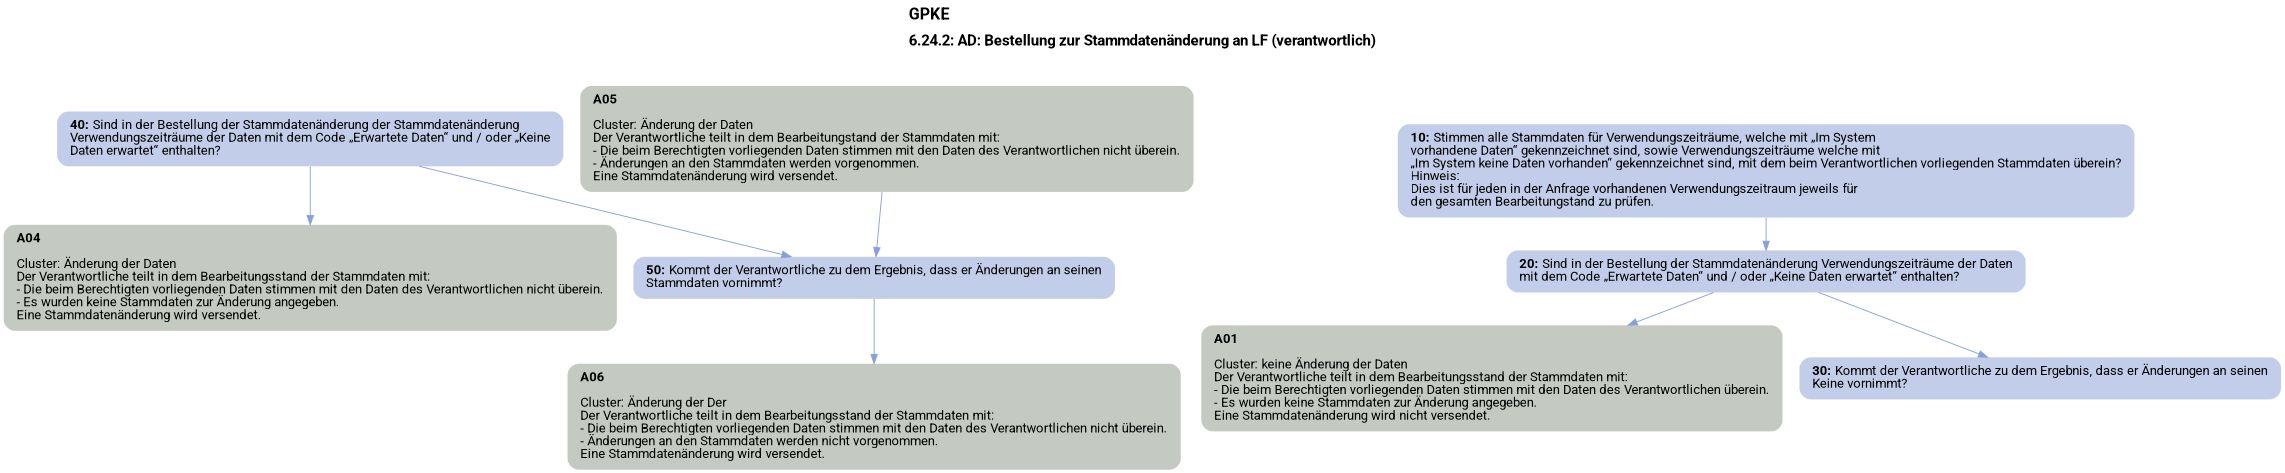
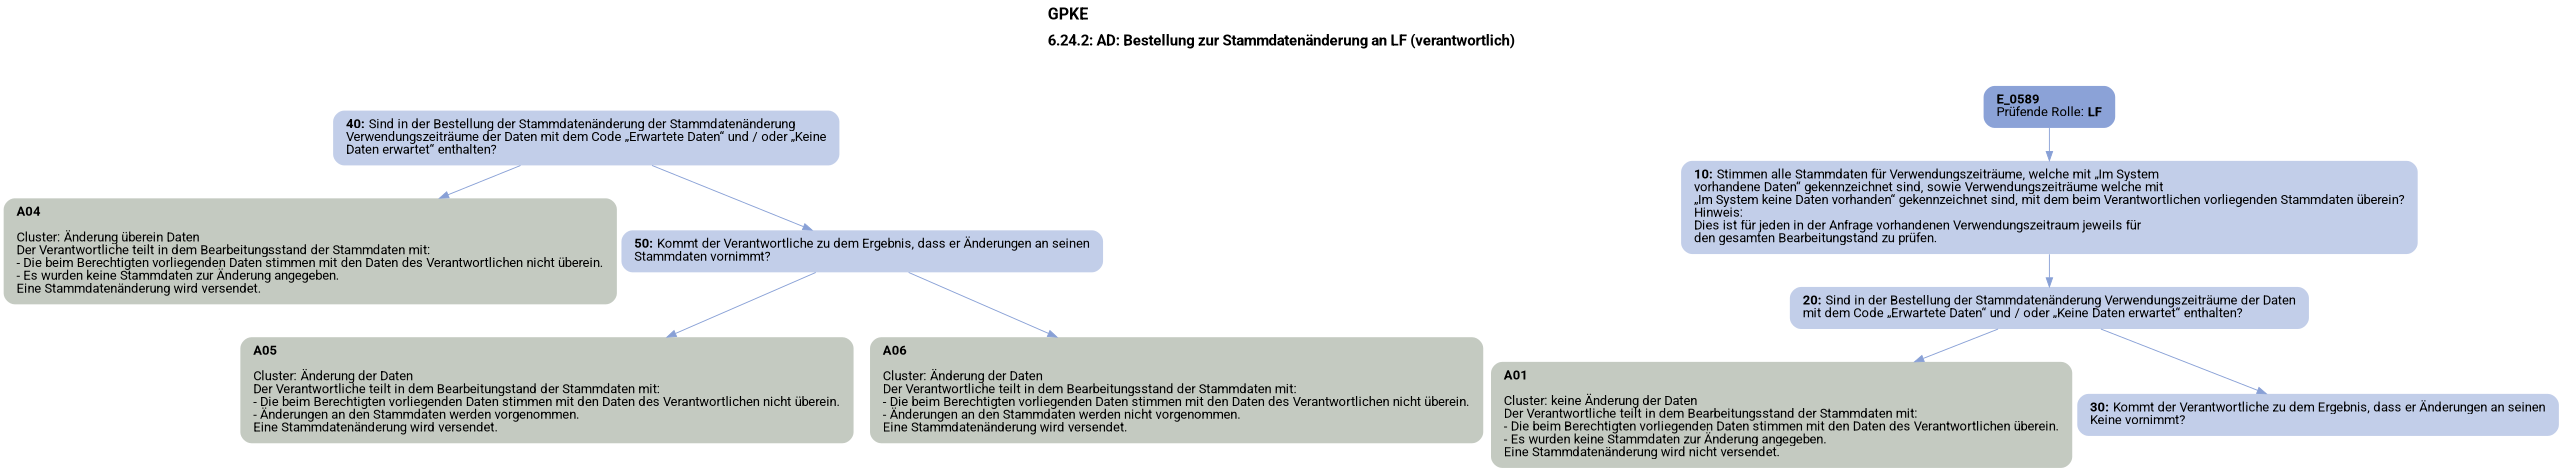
none -> (2049, 107)
(879, 220) -> (746, 303)
(96, 264) -> (108, 238)
(653, 403) -> (963, 377)
